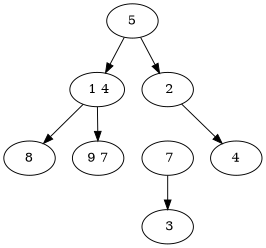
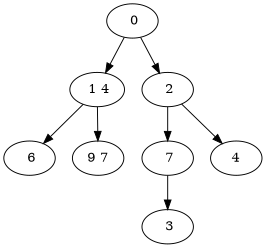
(132, 21) -> (132, 21)
none -> (168, 119)
(30, 158) -> (30, 158)
